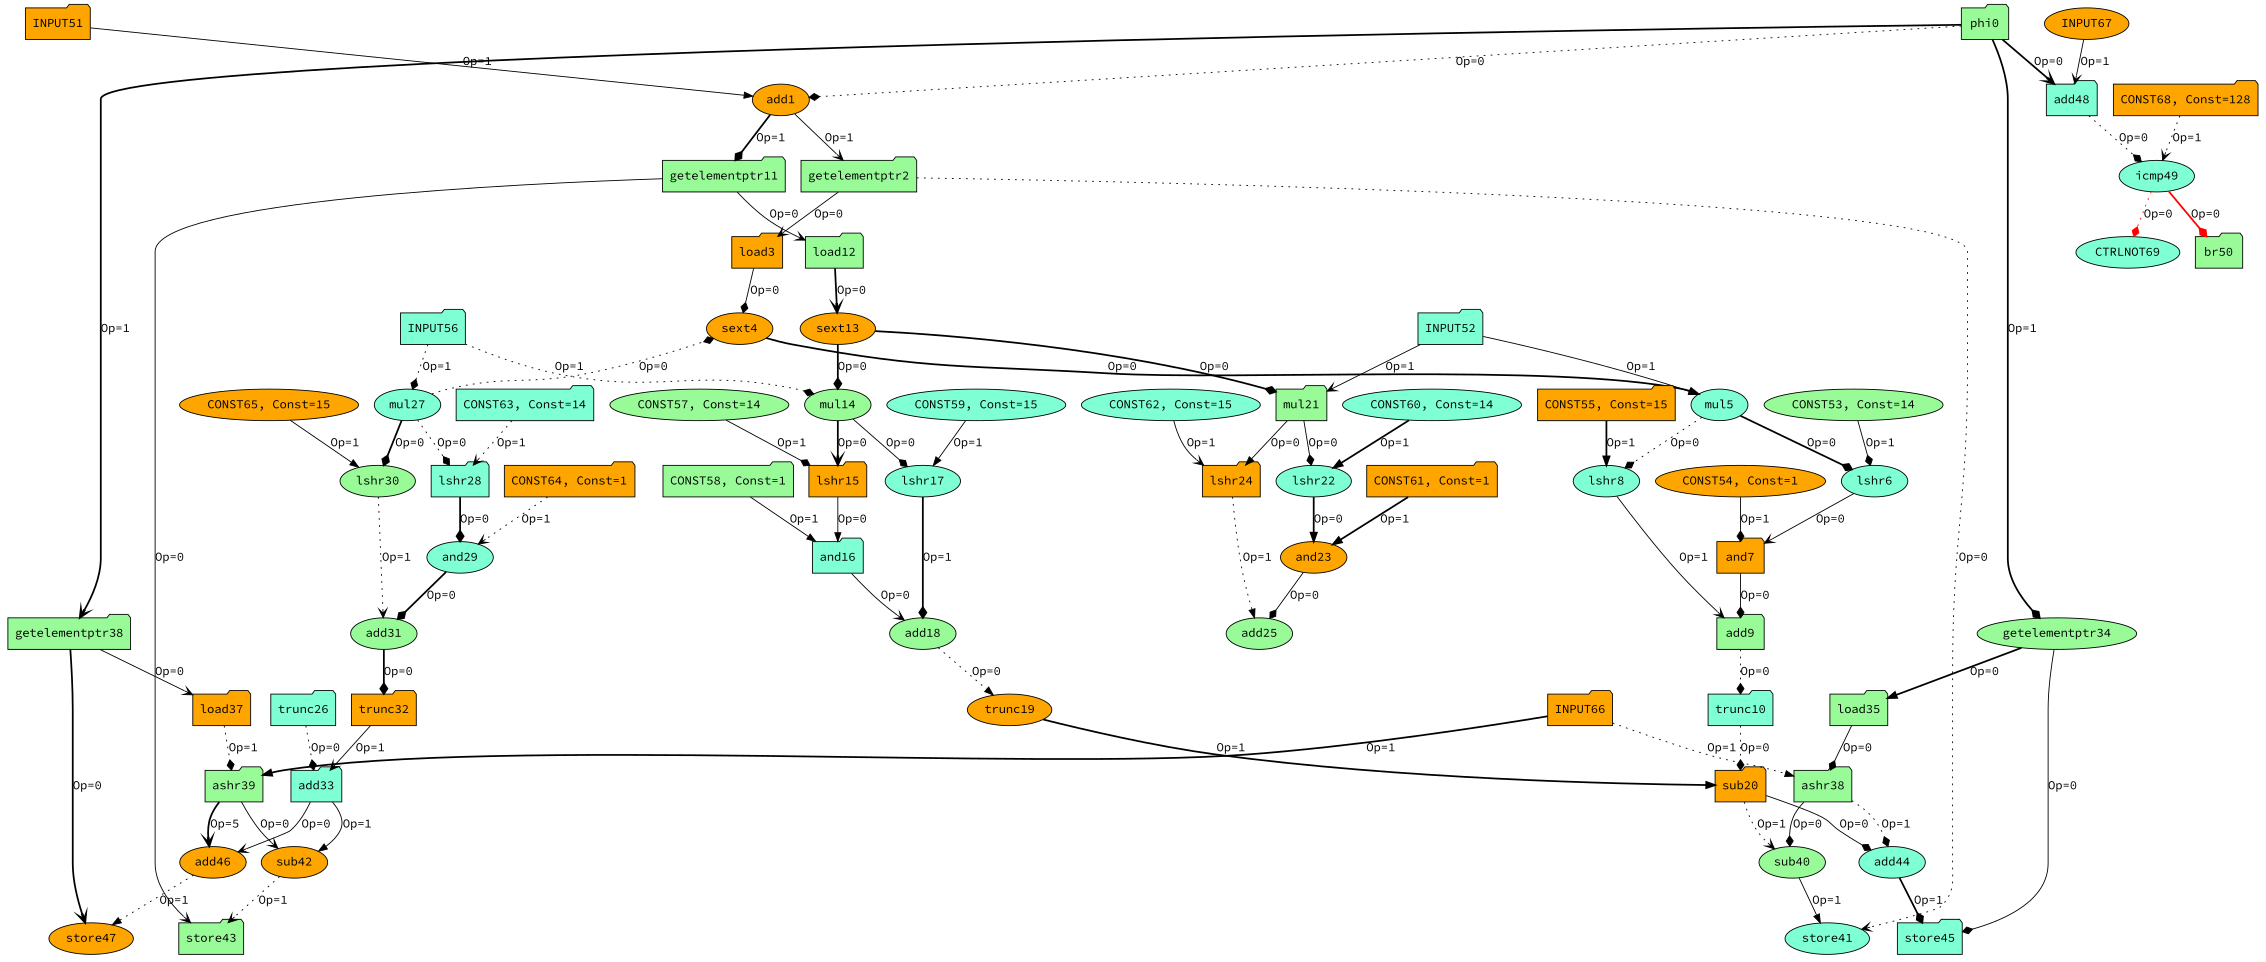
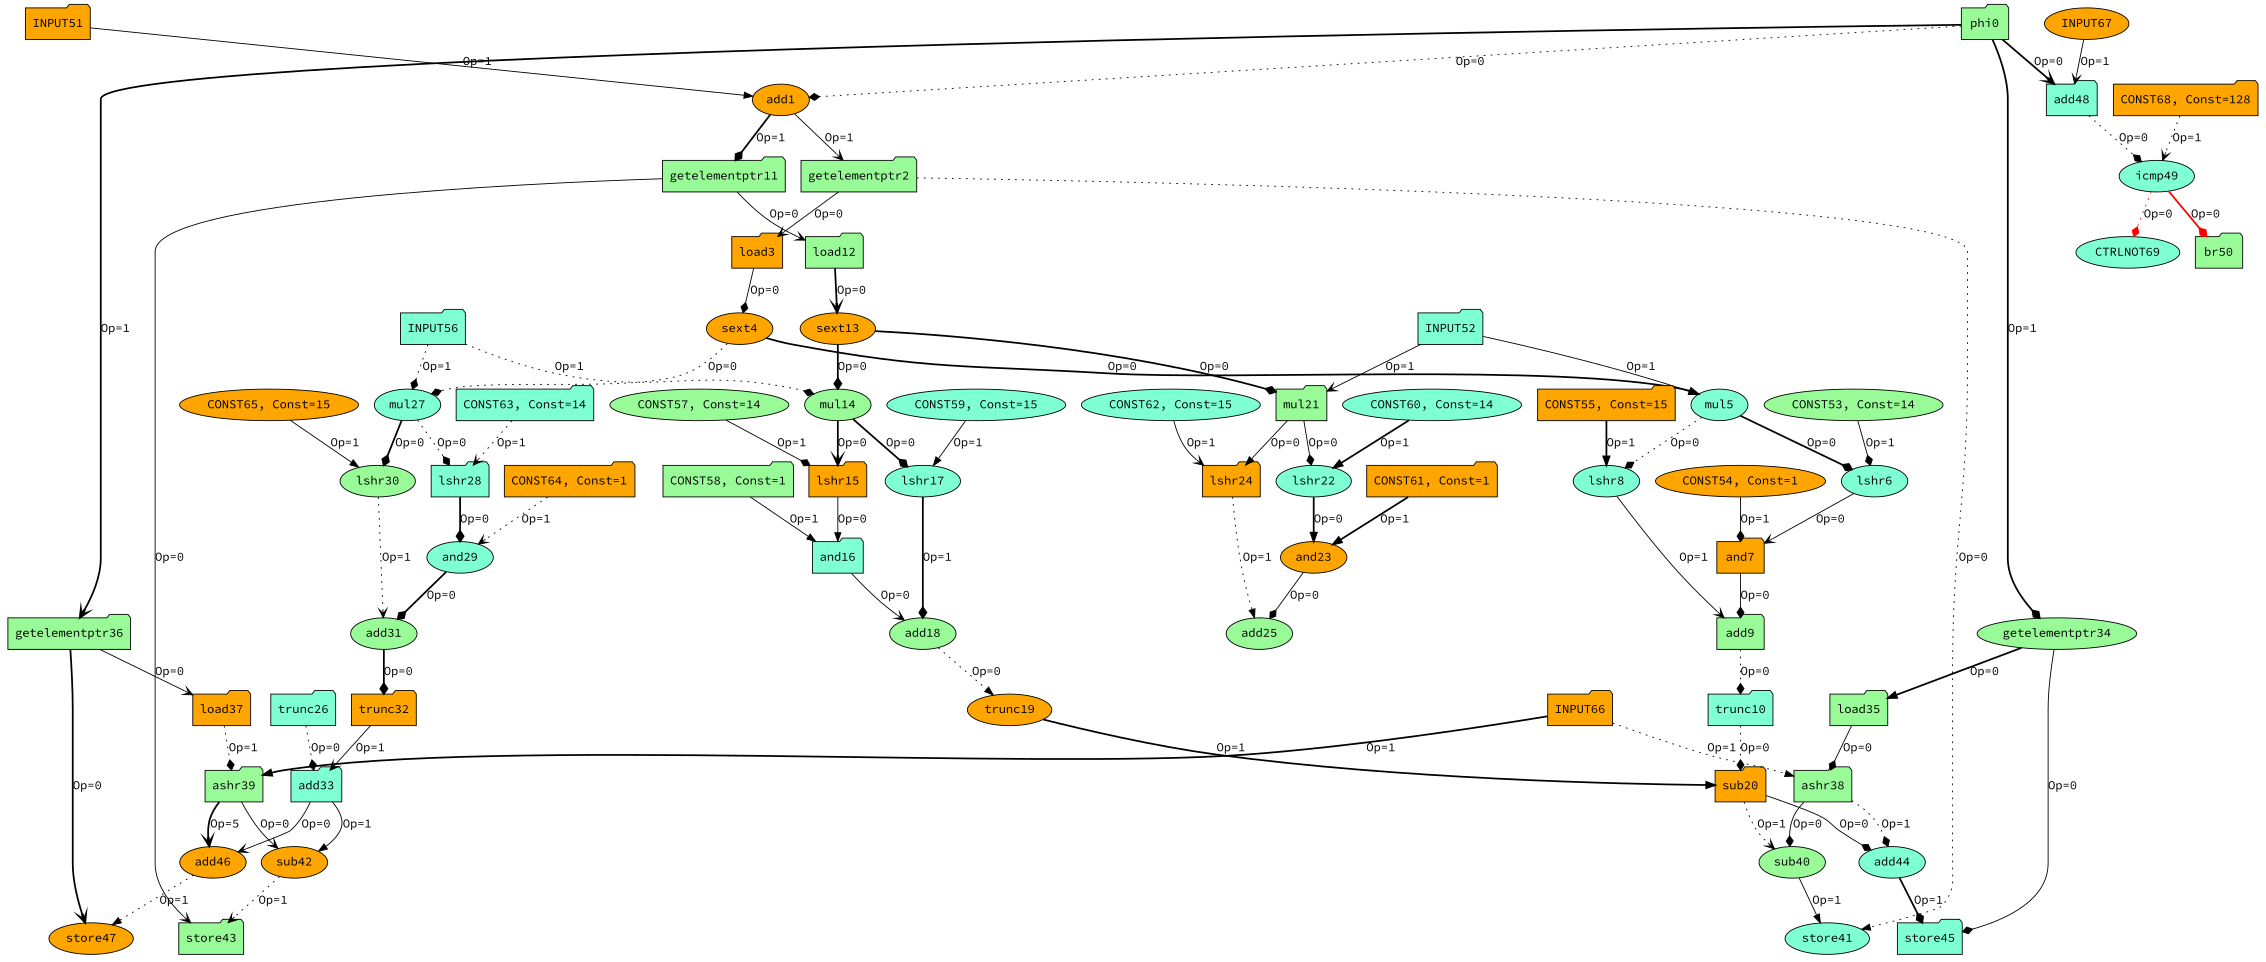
(1811, 216) -> (1811, 216)
(549, 379) -> (582, 384)
(876, 439) -> (876, 439)
(69, 634) -> (69, 634)
